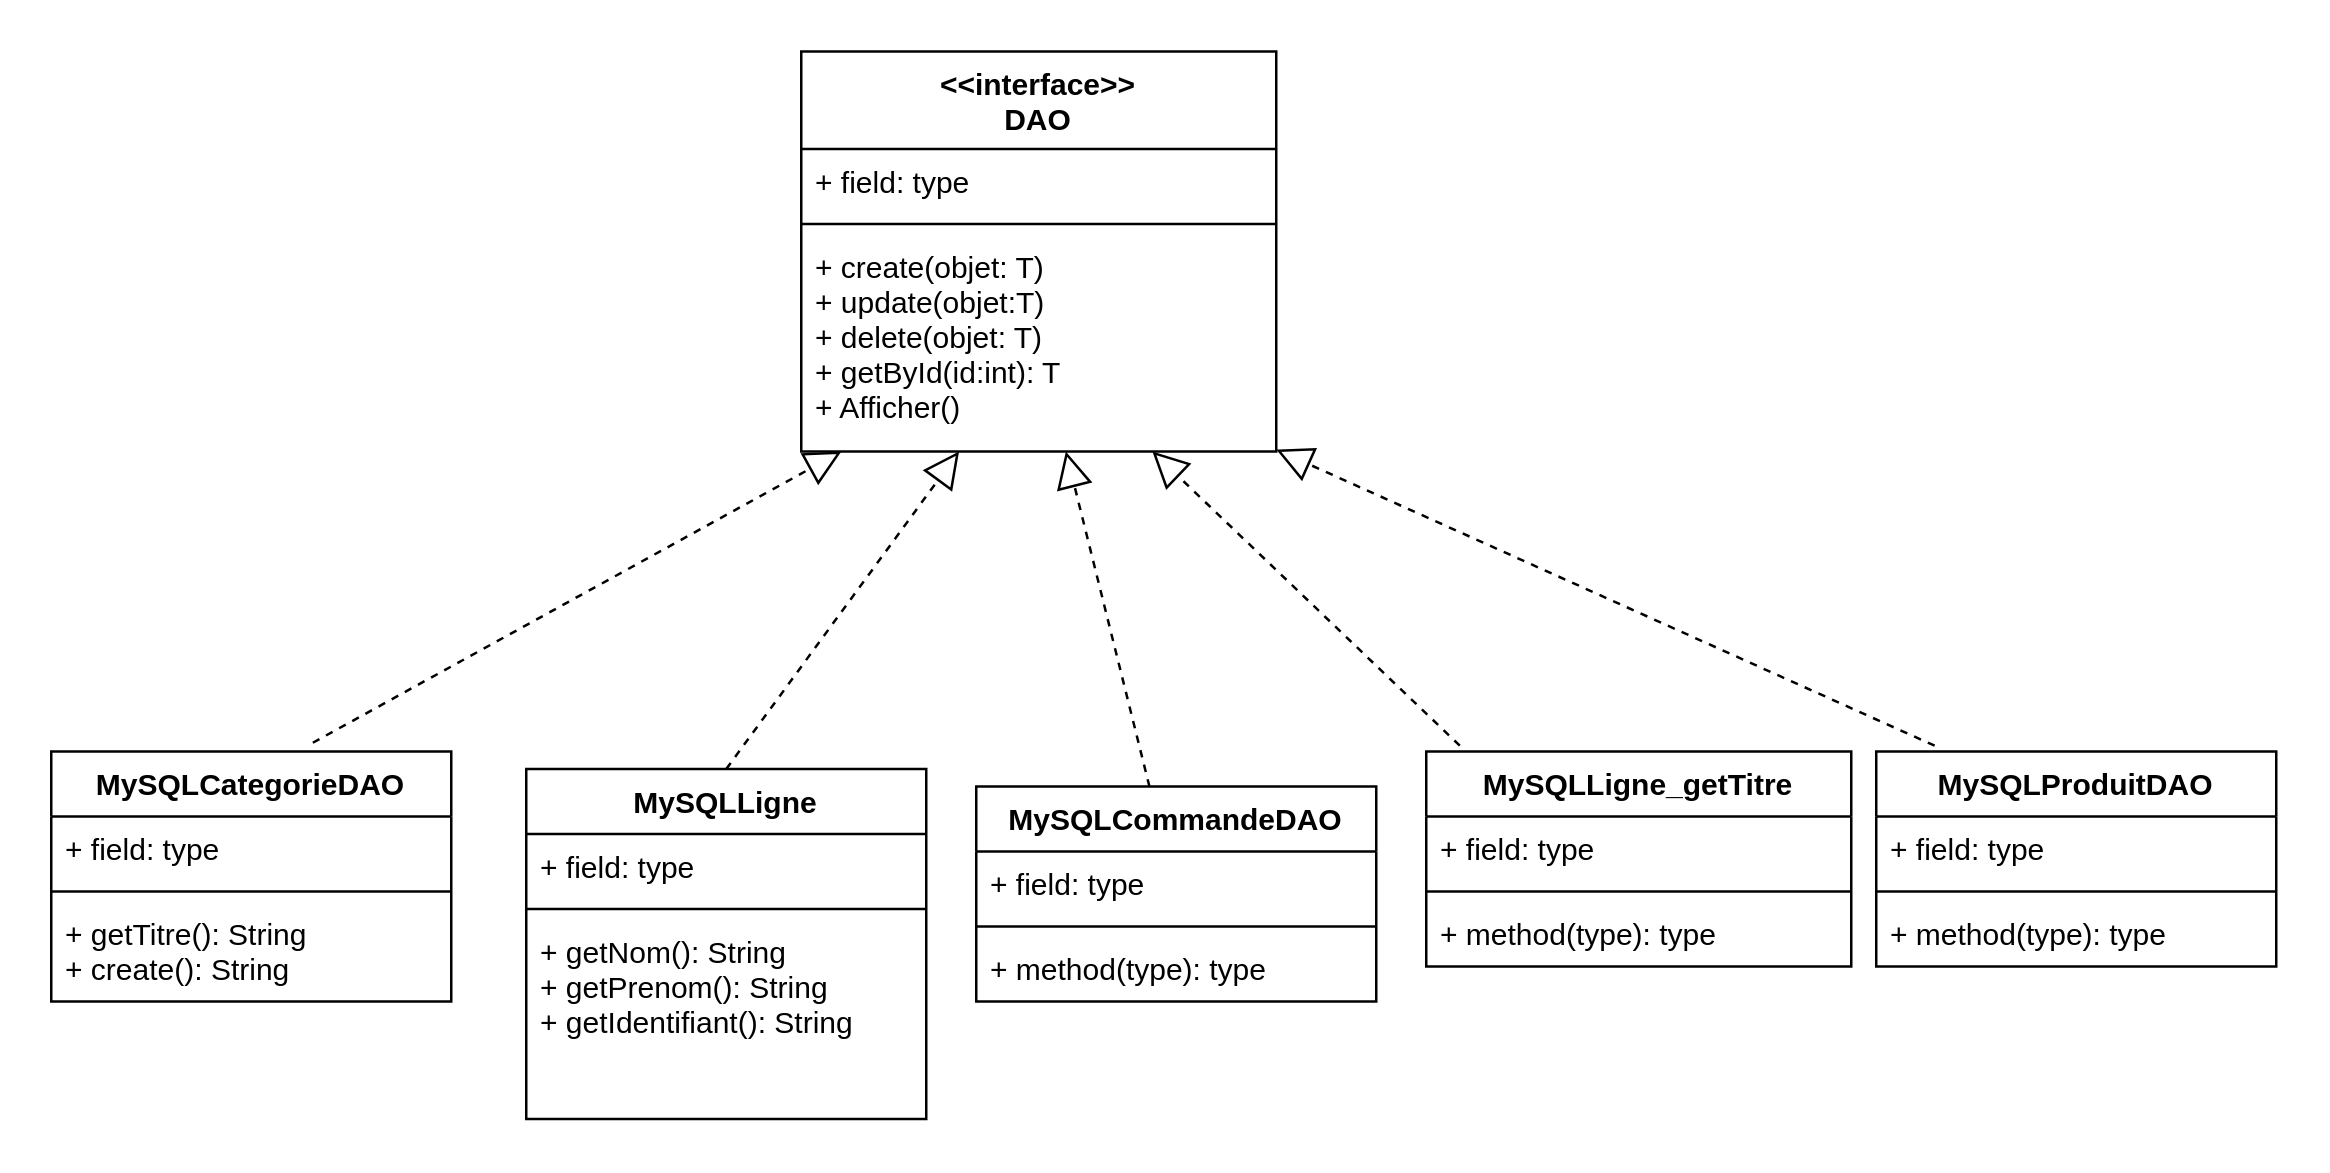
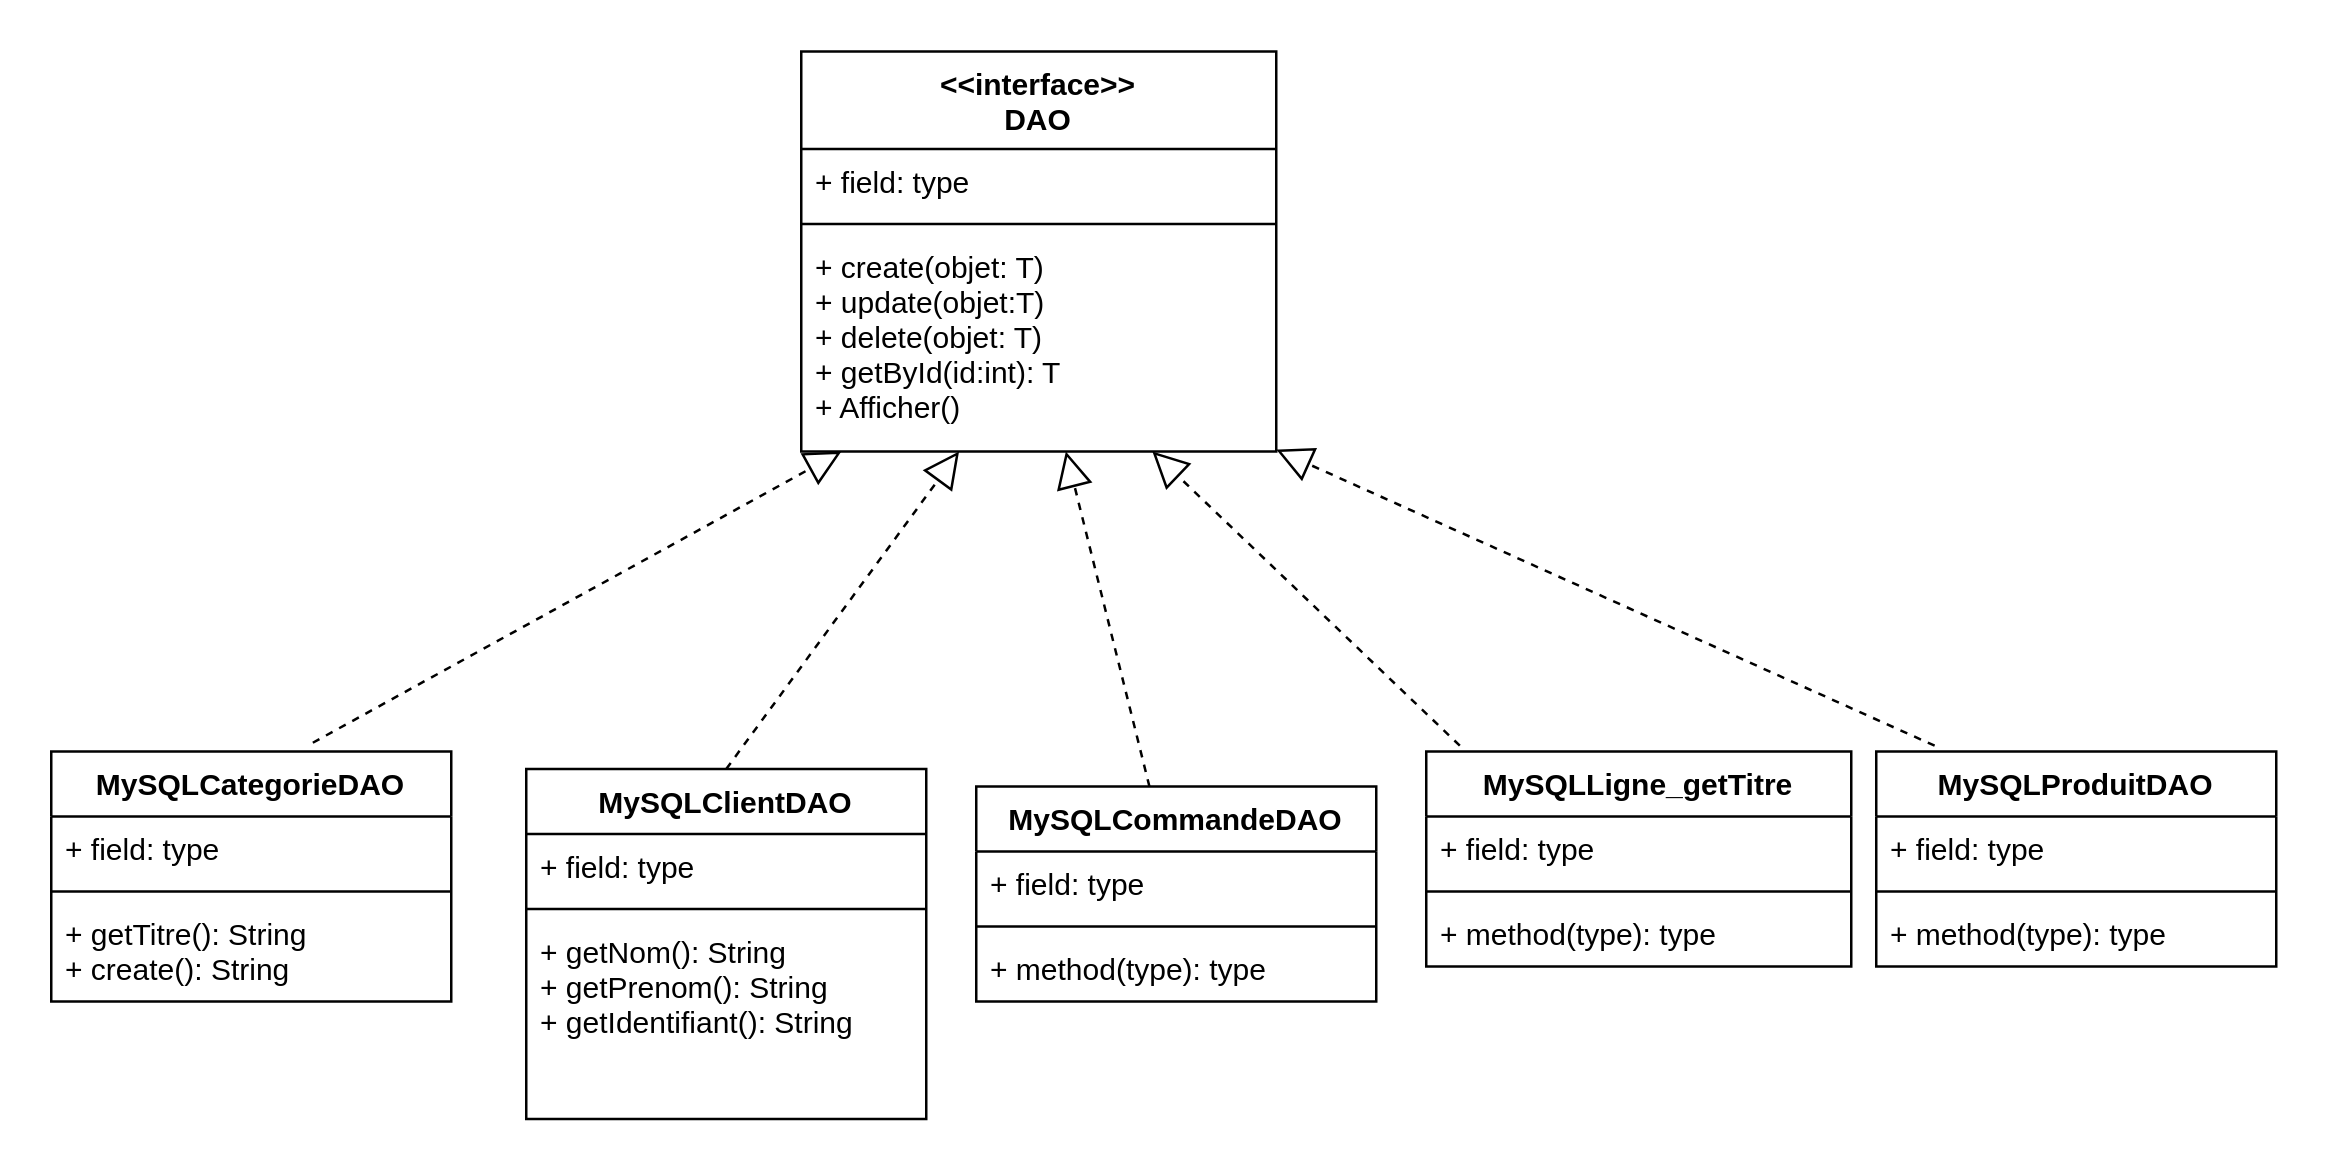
(725, 803) -> (725, 803)
